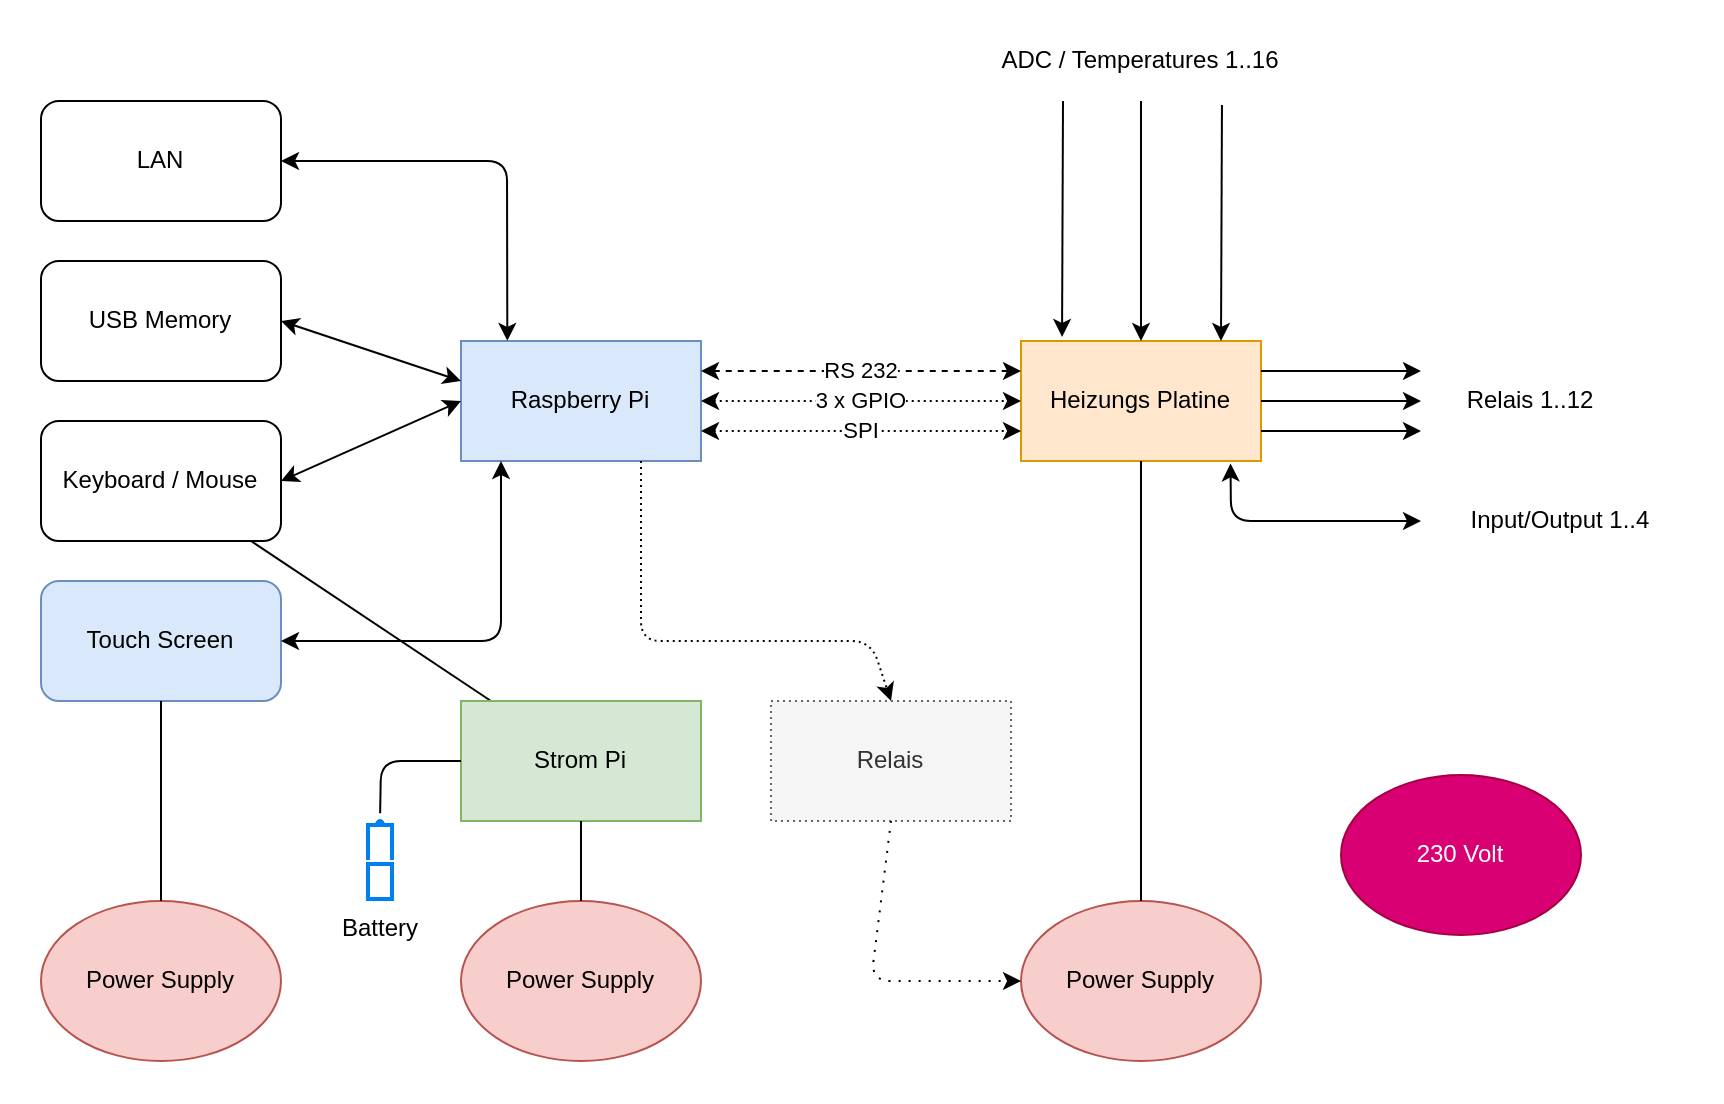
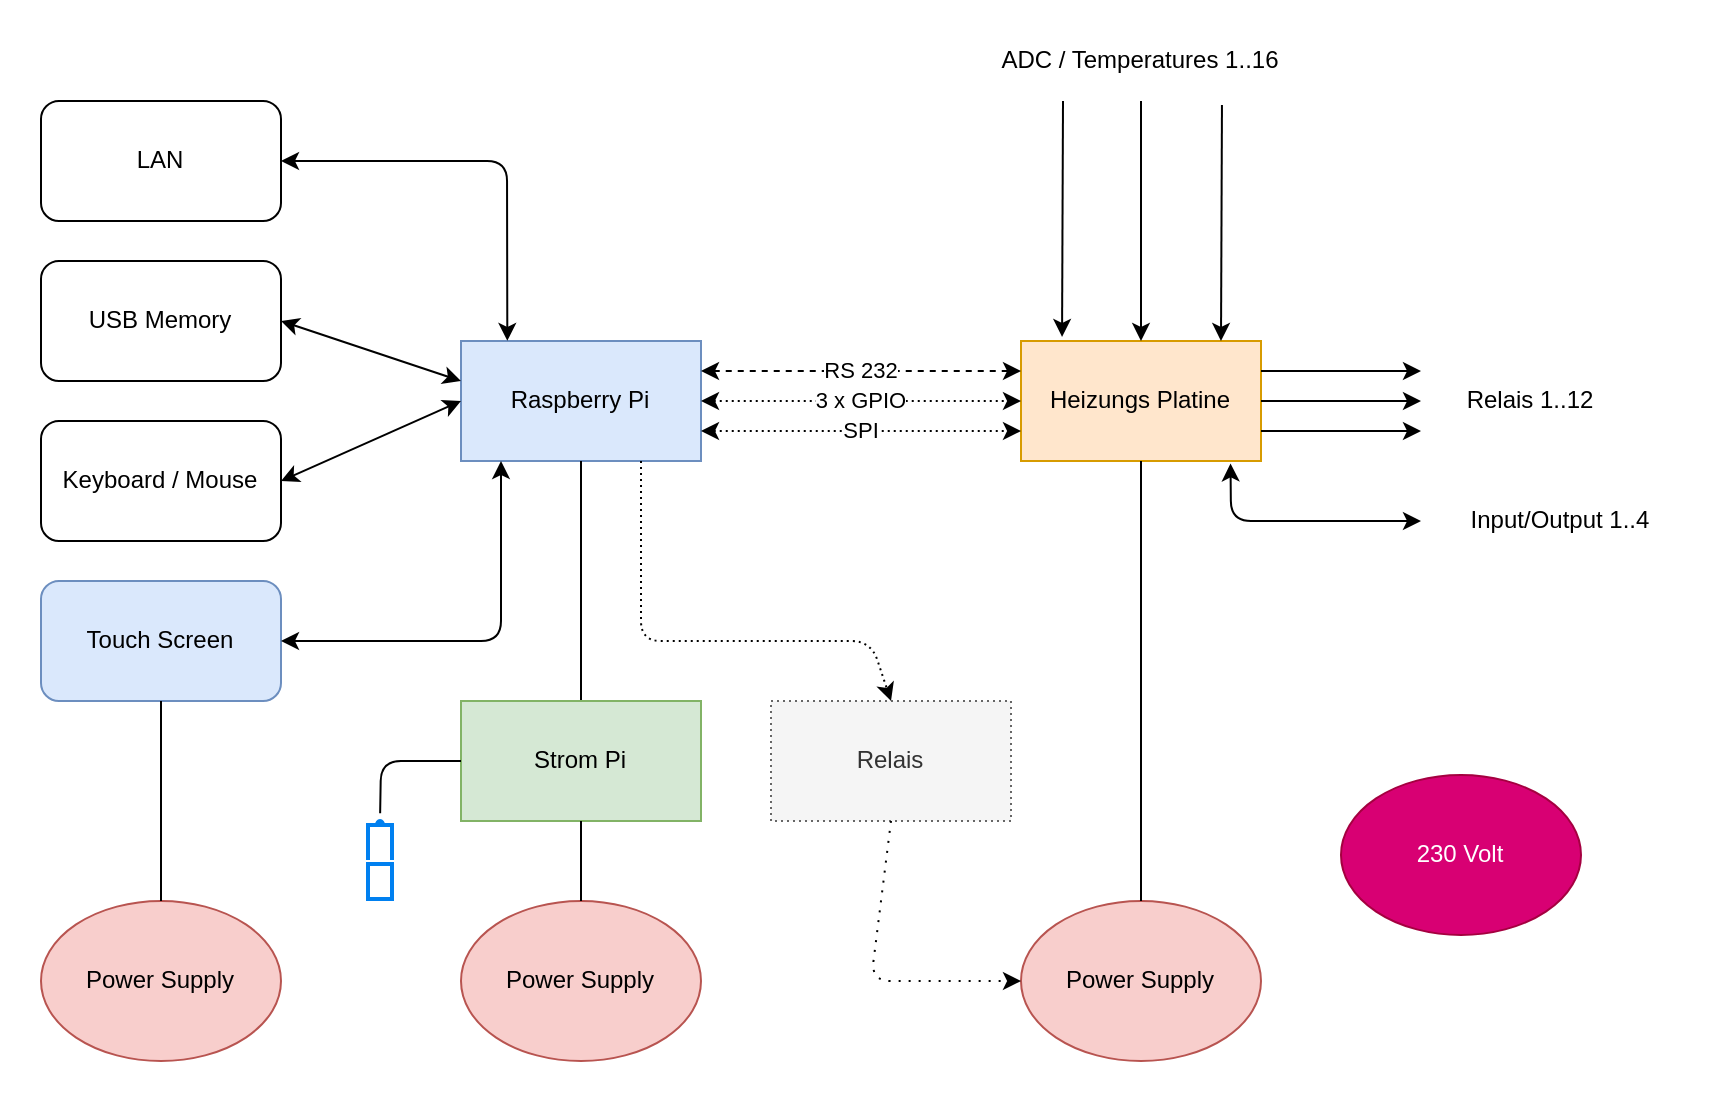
(324, 590) -> (581, 581)
(381, 928) -> none
